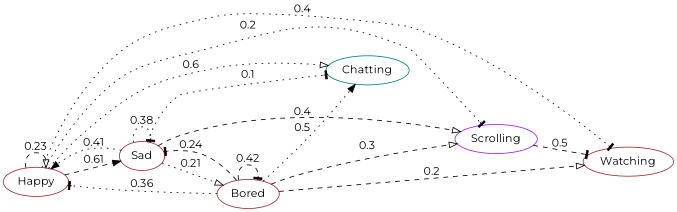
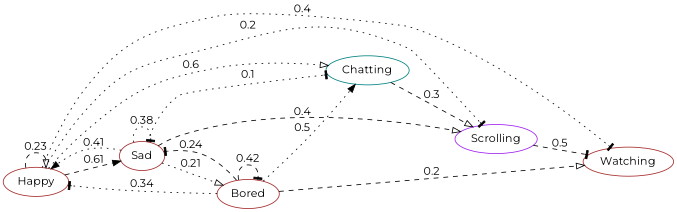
(359, 160) -> (428, 103)
(142, 184) -> (142, 184)
